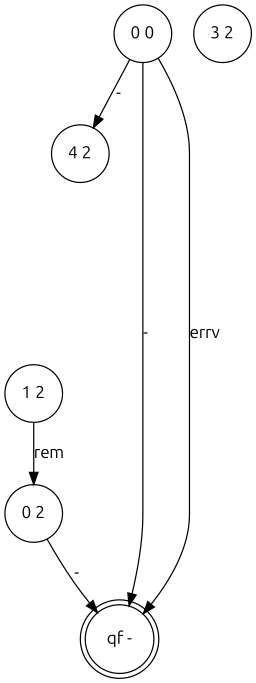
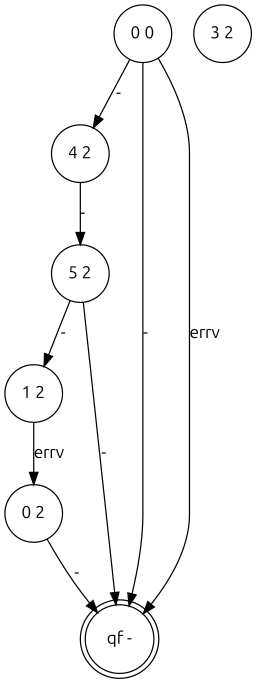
none -> (80, 274)
(49, 454) -> (49, 454)
